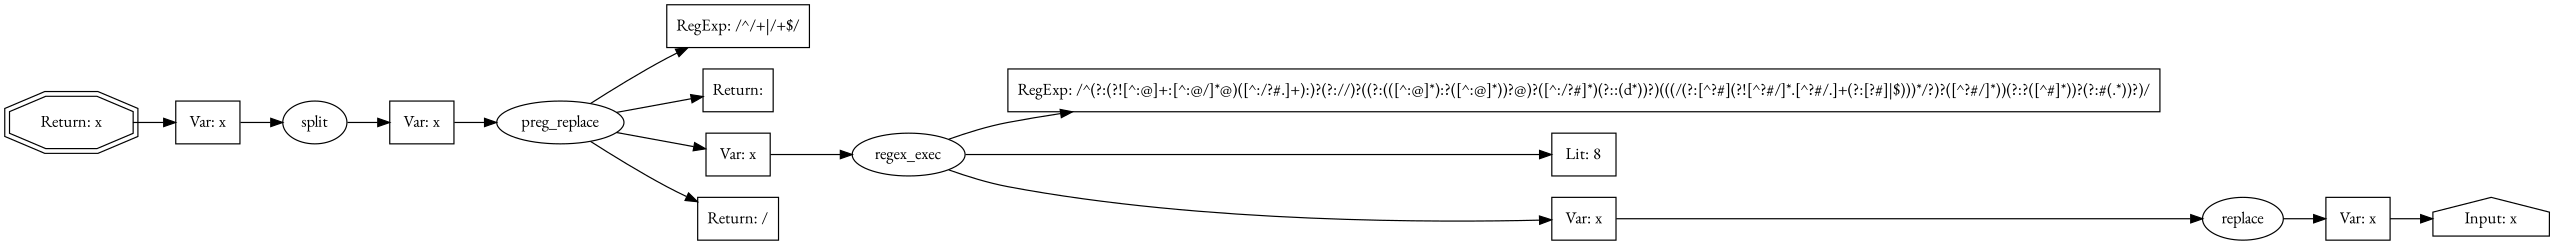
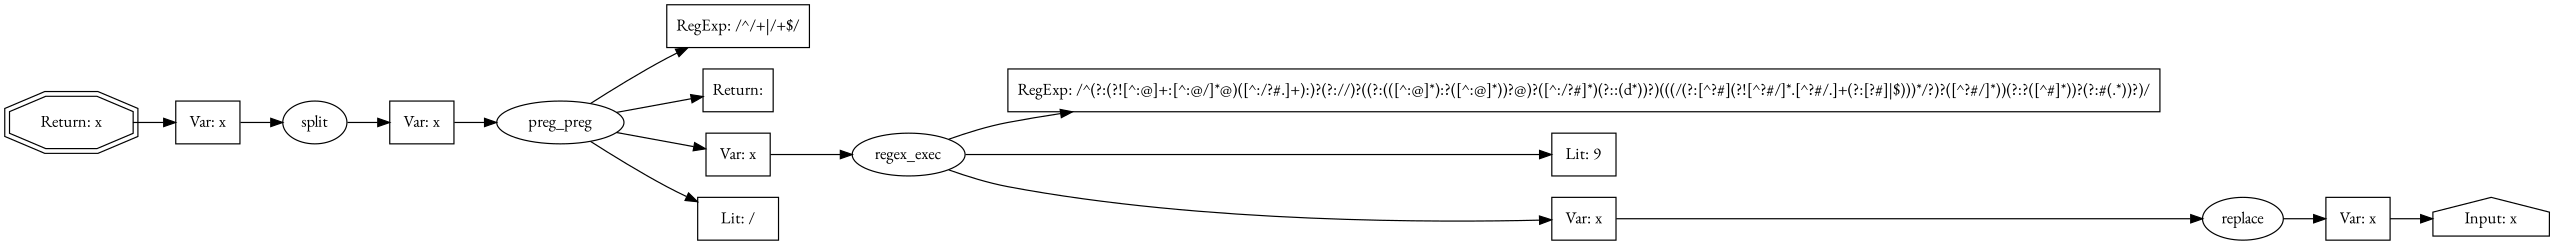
(560, 122) -> (560, 122)
(1584, 155) -> (1584, 155)
(738, 219) -> (738, 219)
